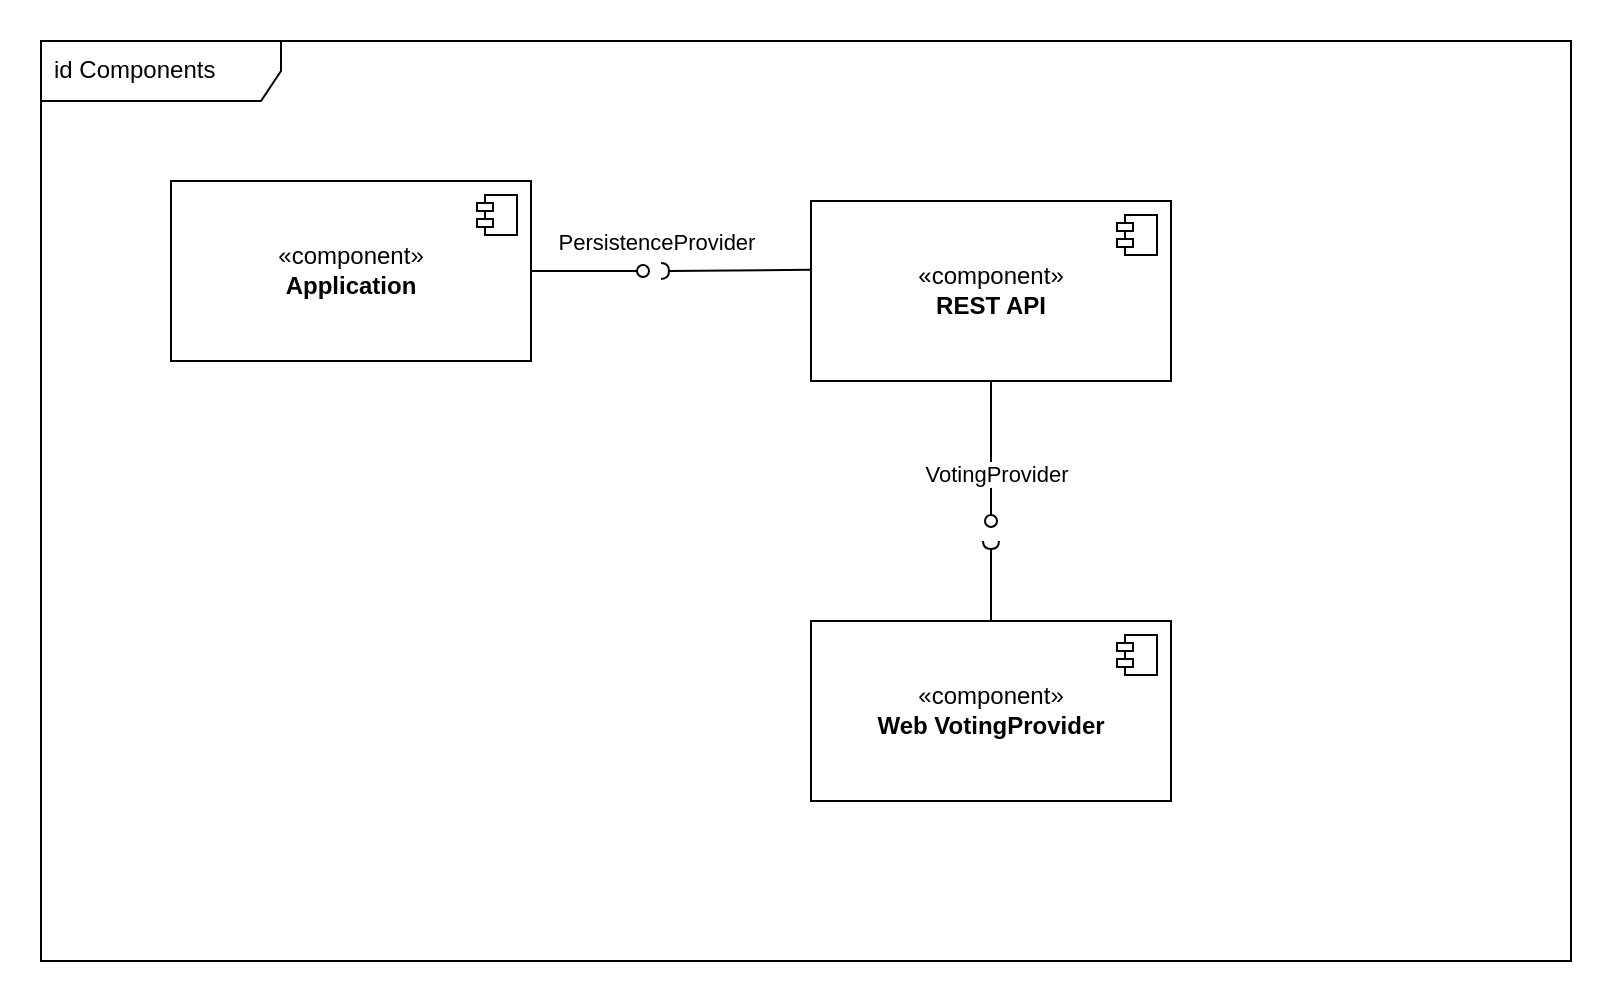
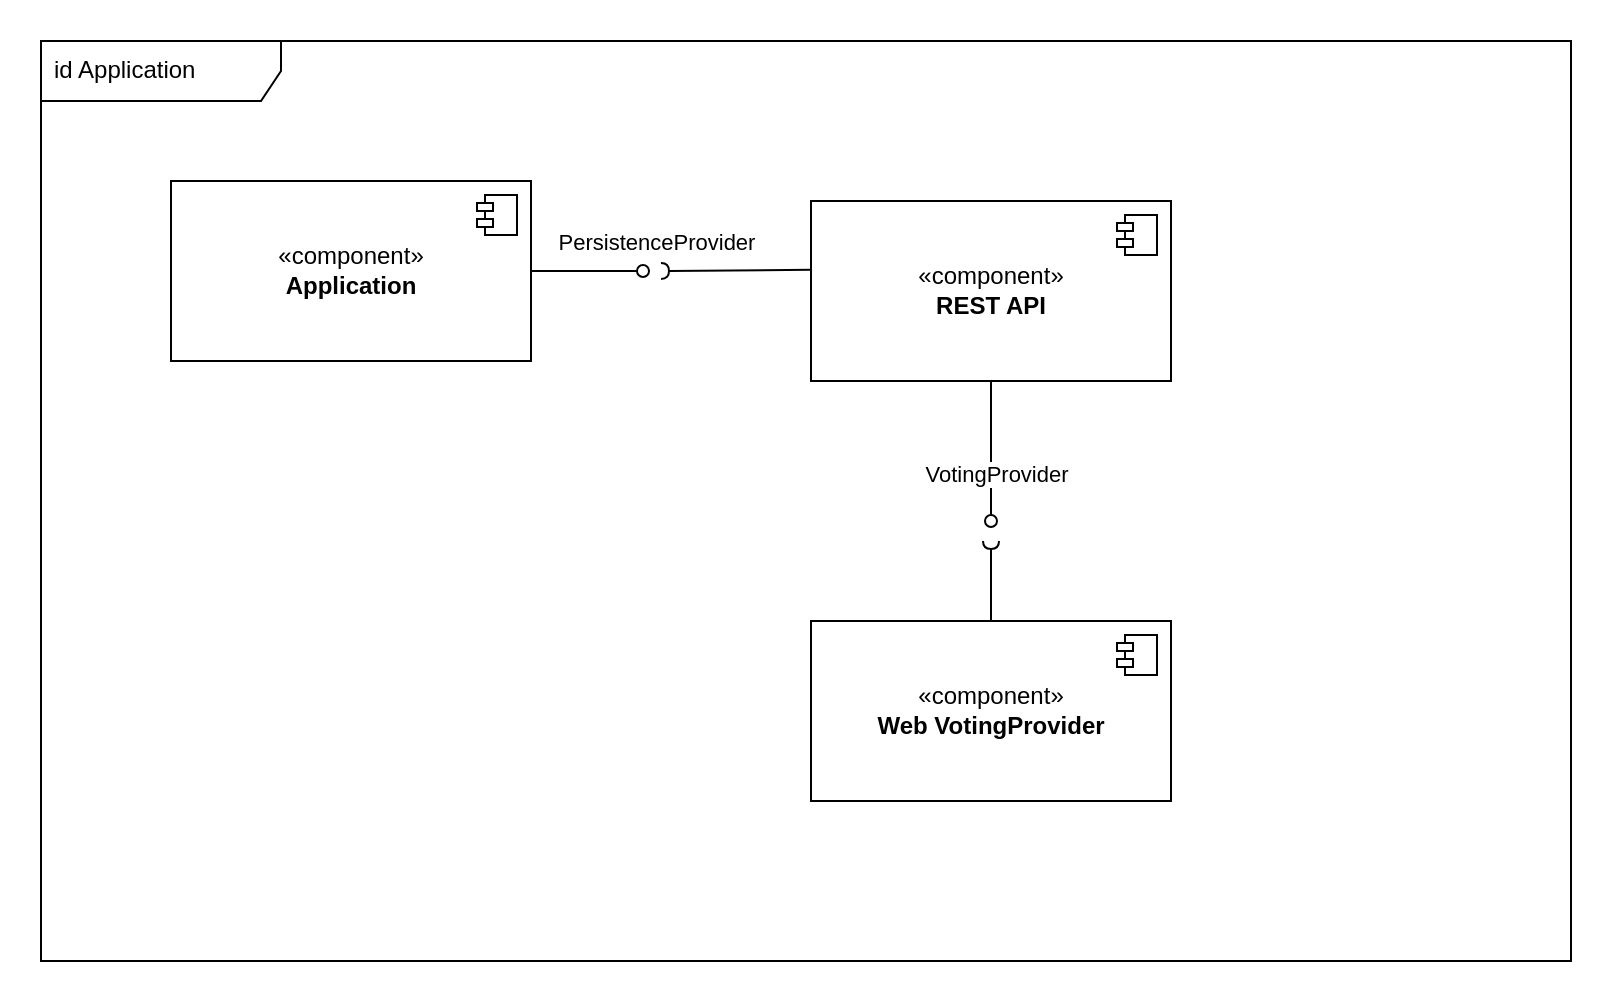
(136, 71) -> (133, 71)
